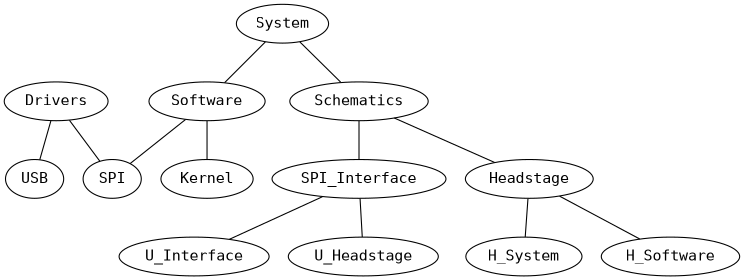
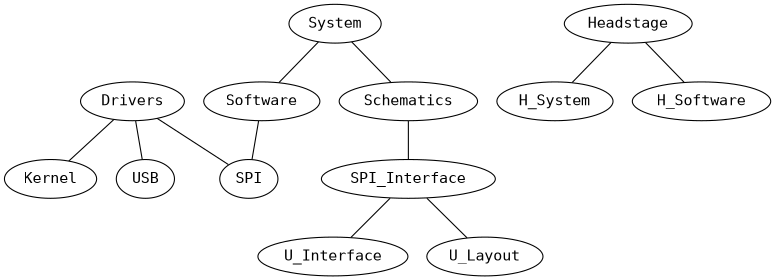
(207, 140) -> (91, 140)
(444, 140) -> none
(363, 257) -> (485, 257)
